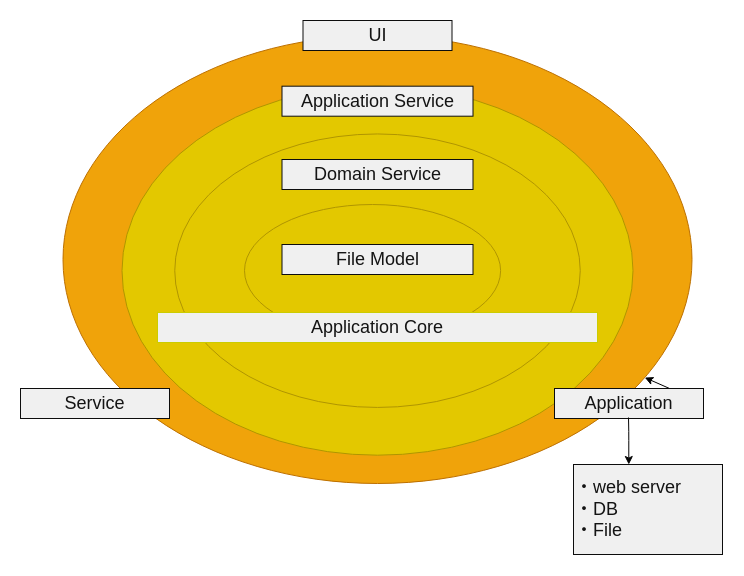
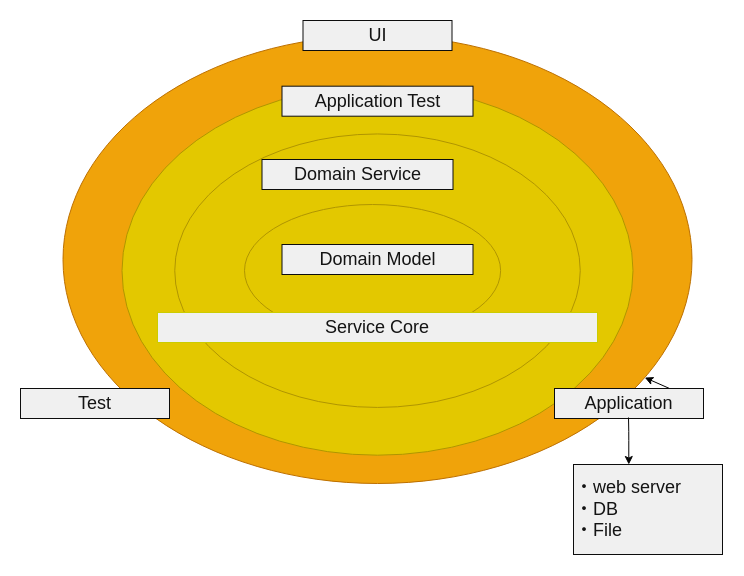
(378, 102) -> (378, 102)
(378, 175) -> (358, 175)
(378, 260) -> (378, 260)
(378, 328) -> (378, 328)
(95, 404) -> (95, 404)
